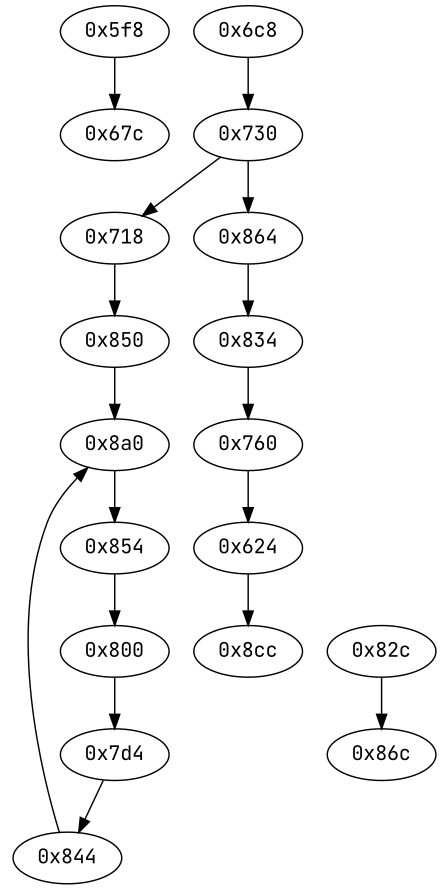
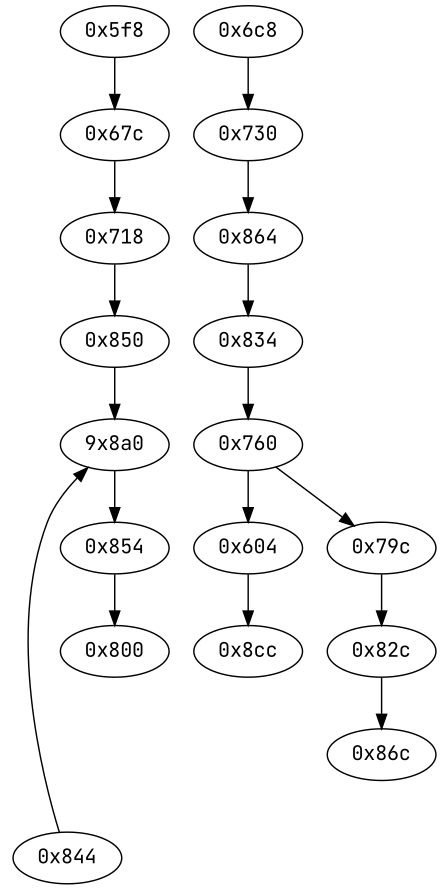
(187, 182) -> (115, 179)
(115, 445) -> (115, 445)
(248, 548) -> (248, 548)
none -> (382, 548)
(115, 755) -> none
